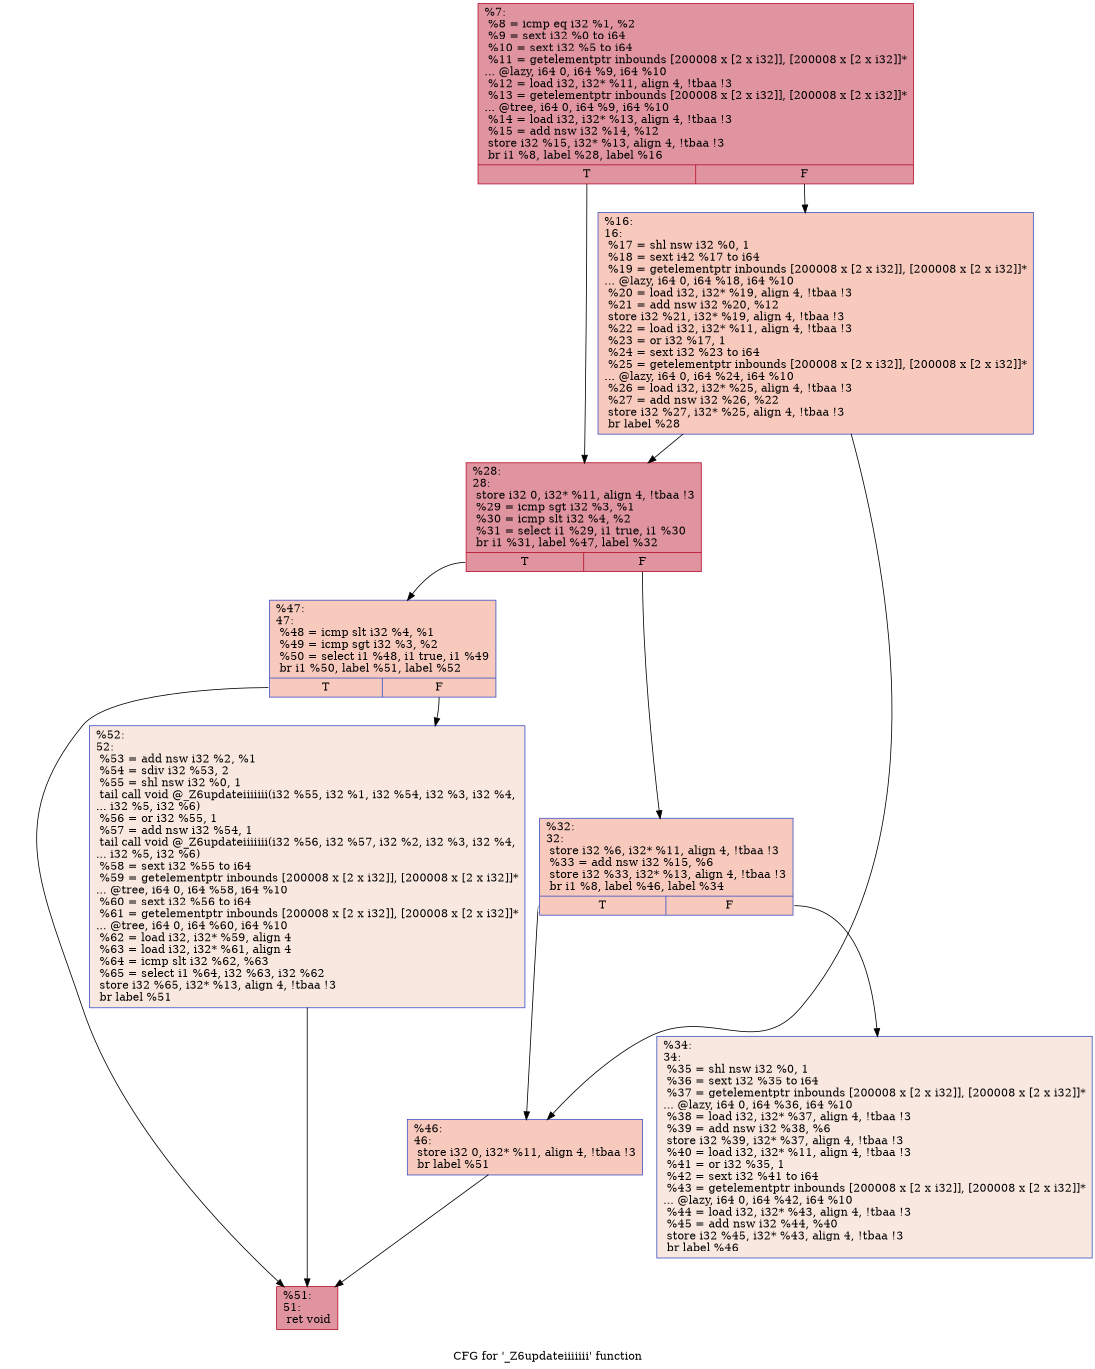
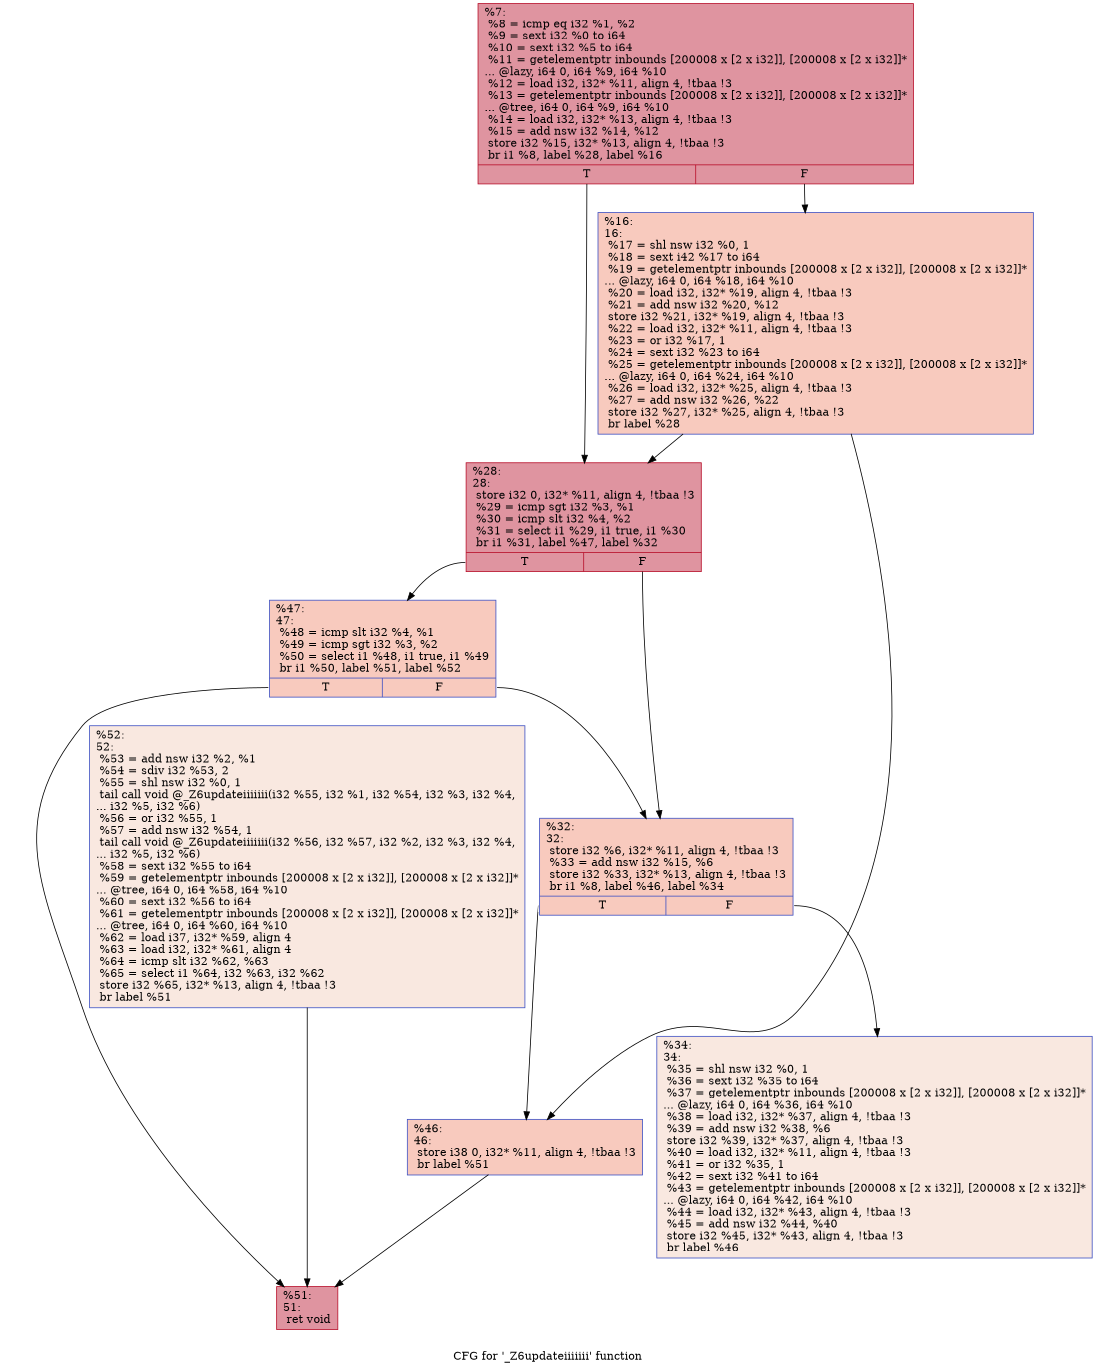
(439, 708) -> (585, 730)
(194, 938) -> (194, 938)
(525, 1153) -> (525, 1153)
